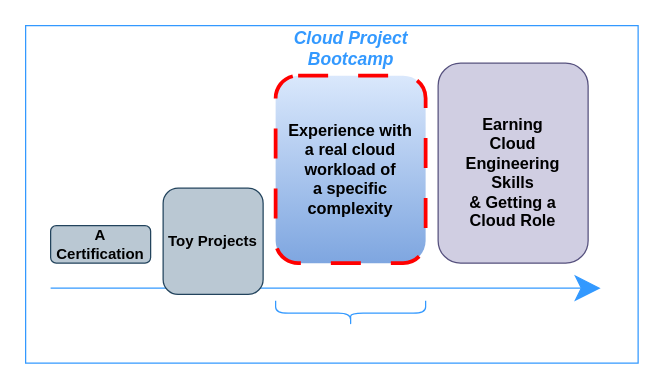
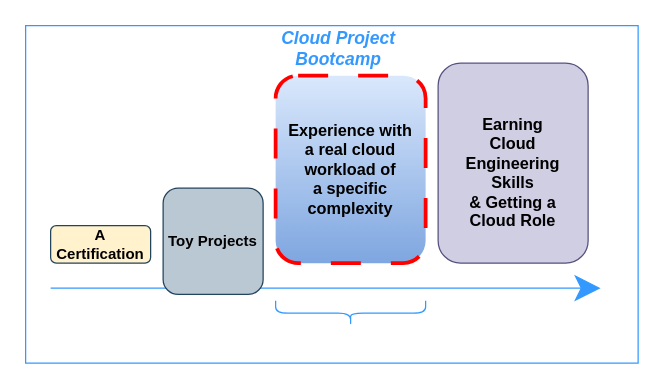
(351, 48) -> (338, 48)
(101, 244) -> (101, 244)
